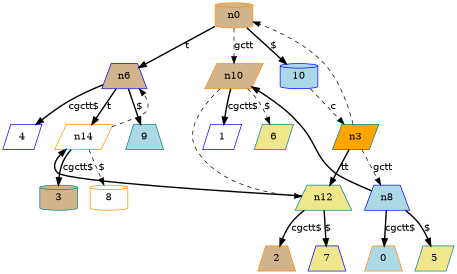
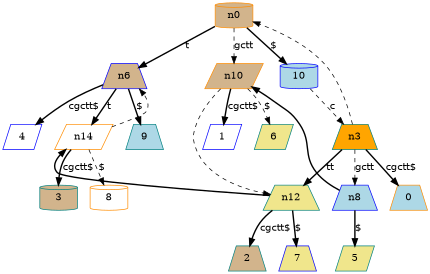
(356, 137) -> (355, 137)
(385, 225) -> (380, 165)
(277, 258) -> (247, 258)
